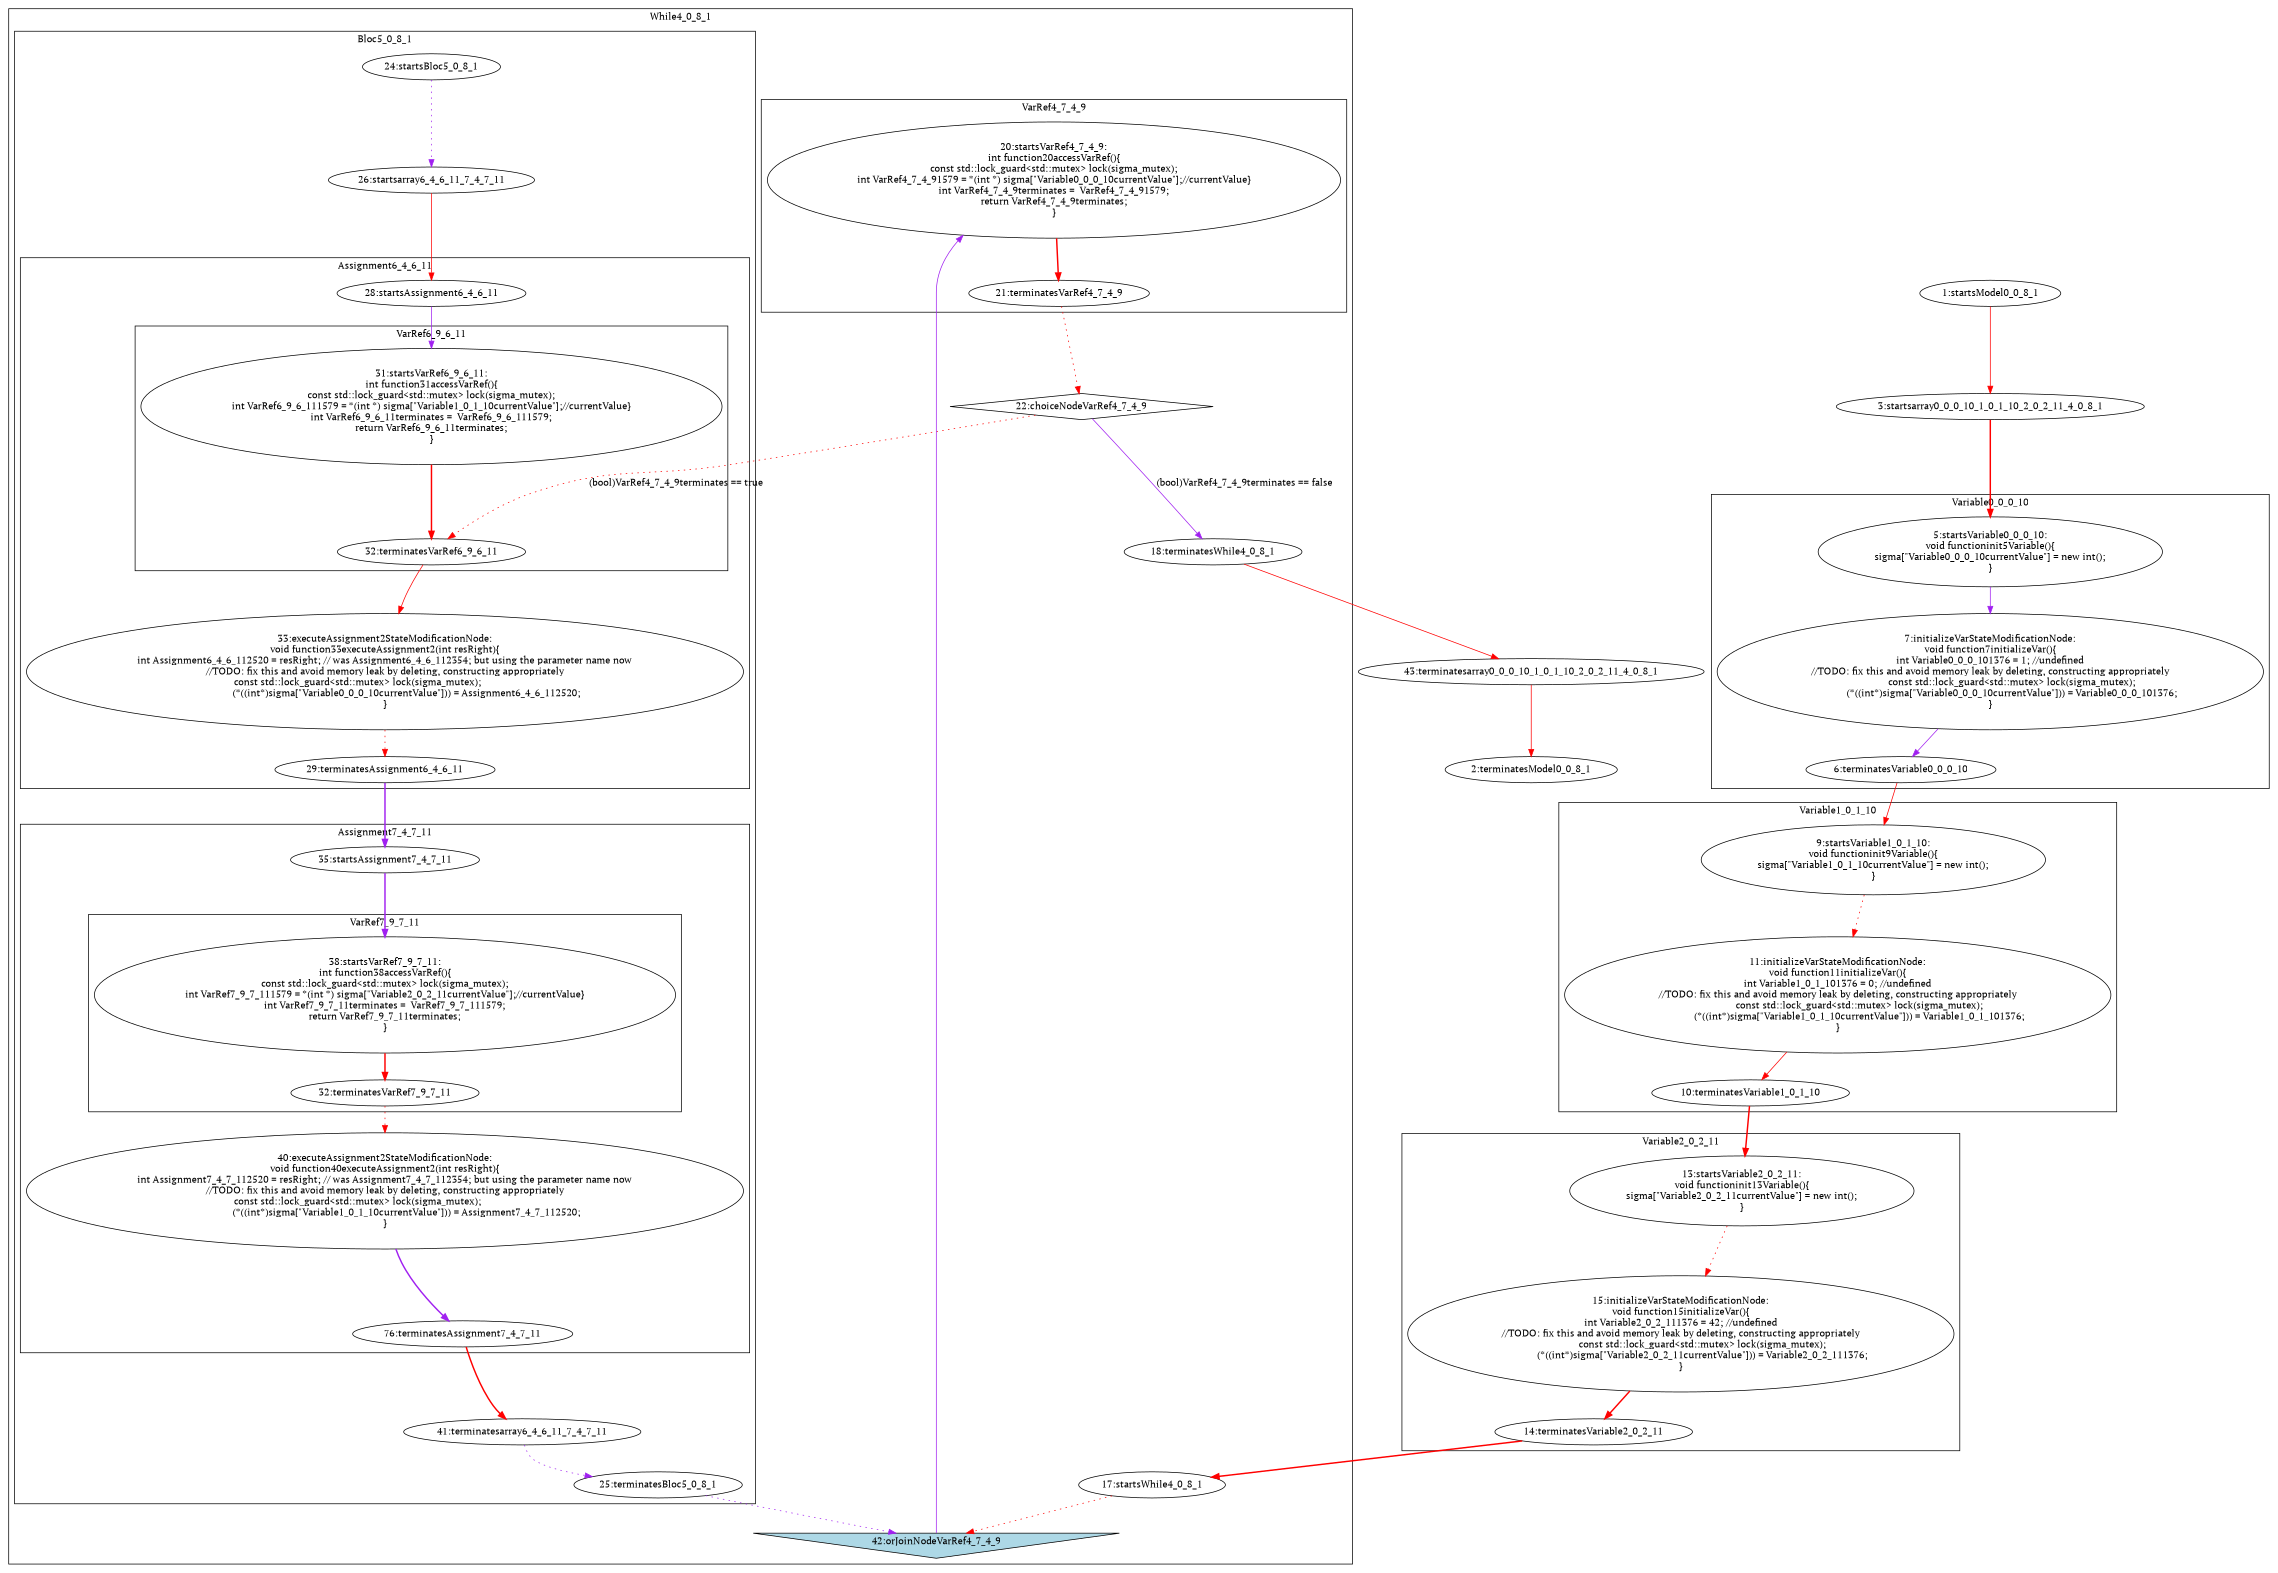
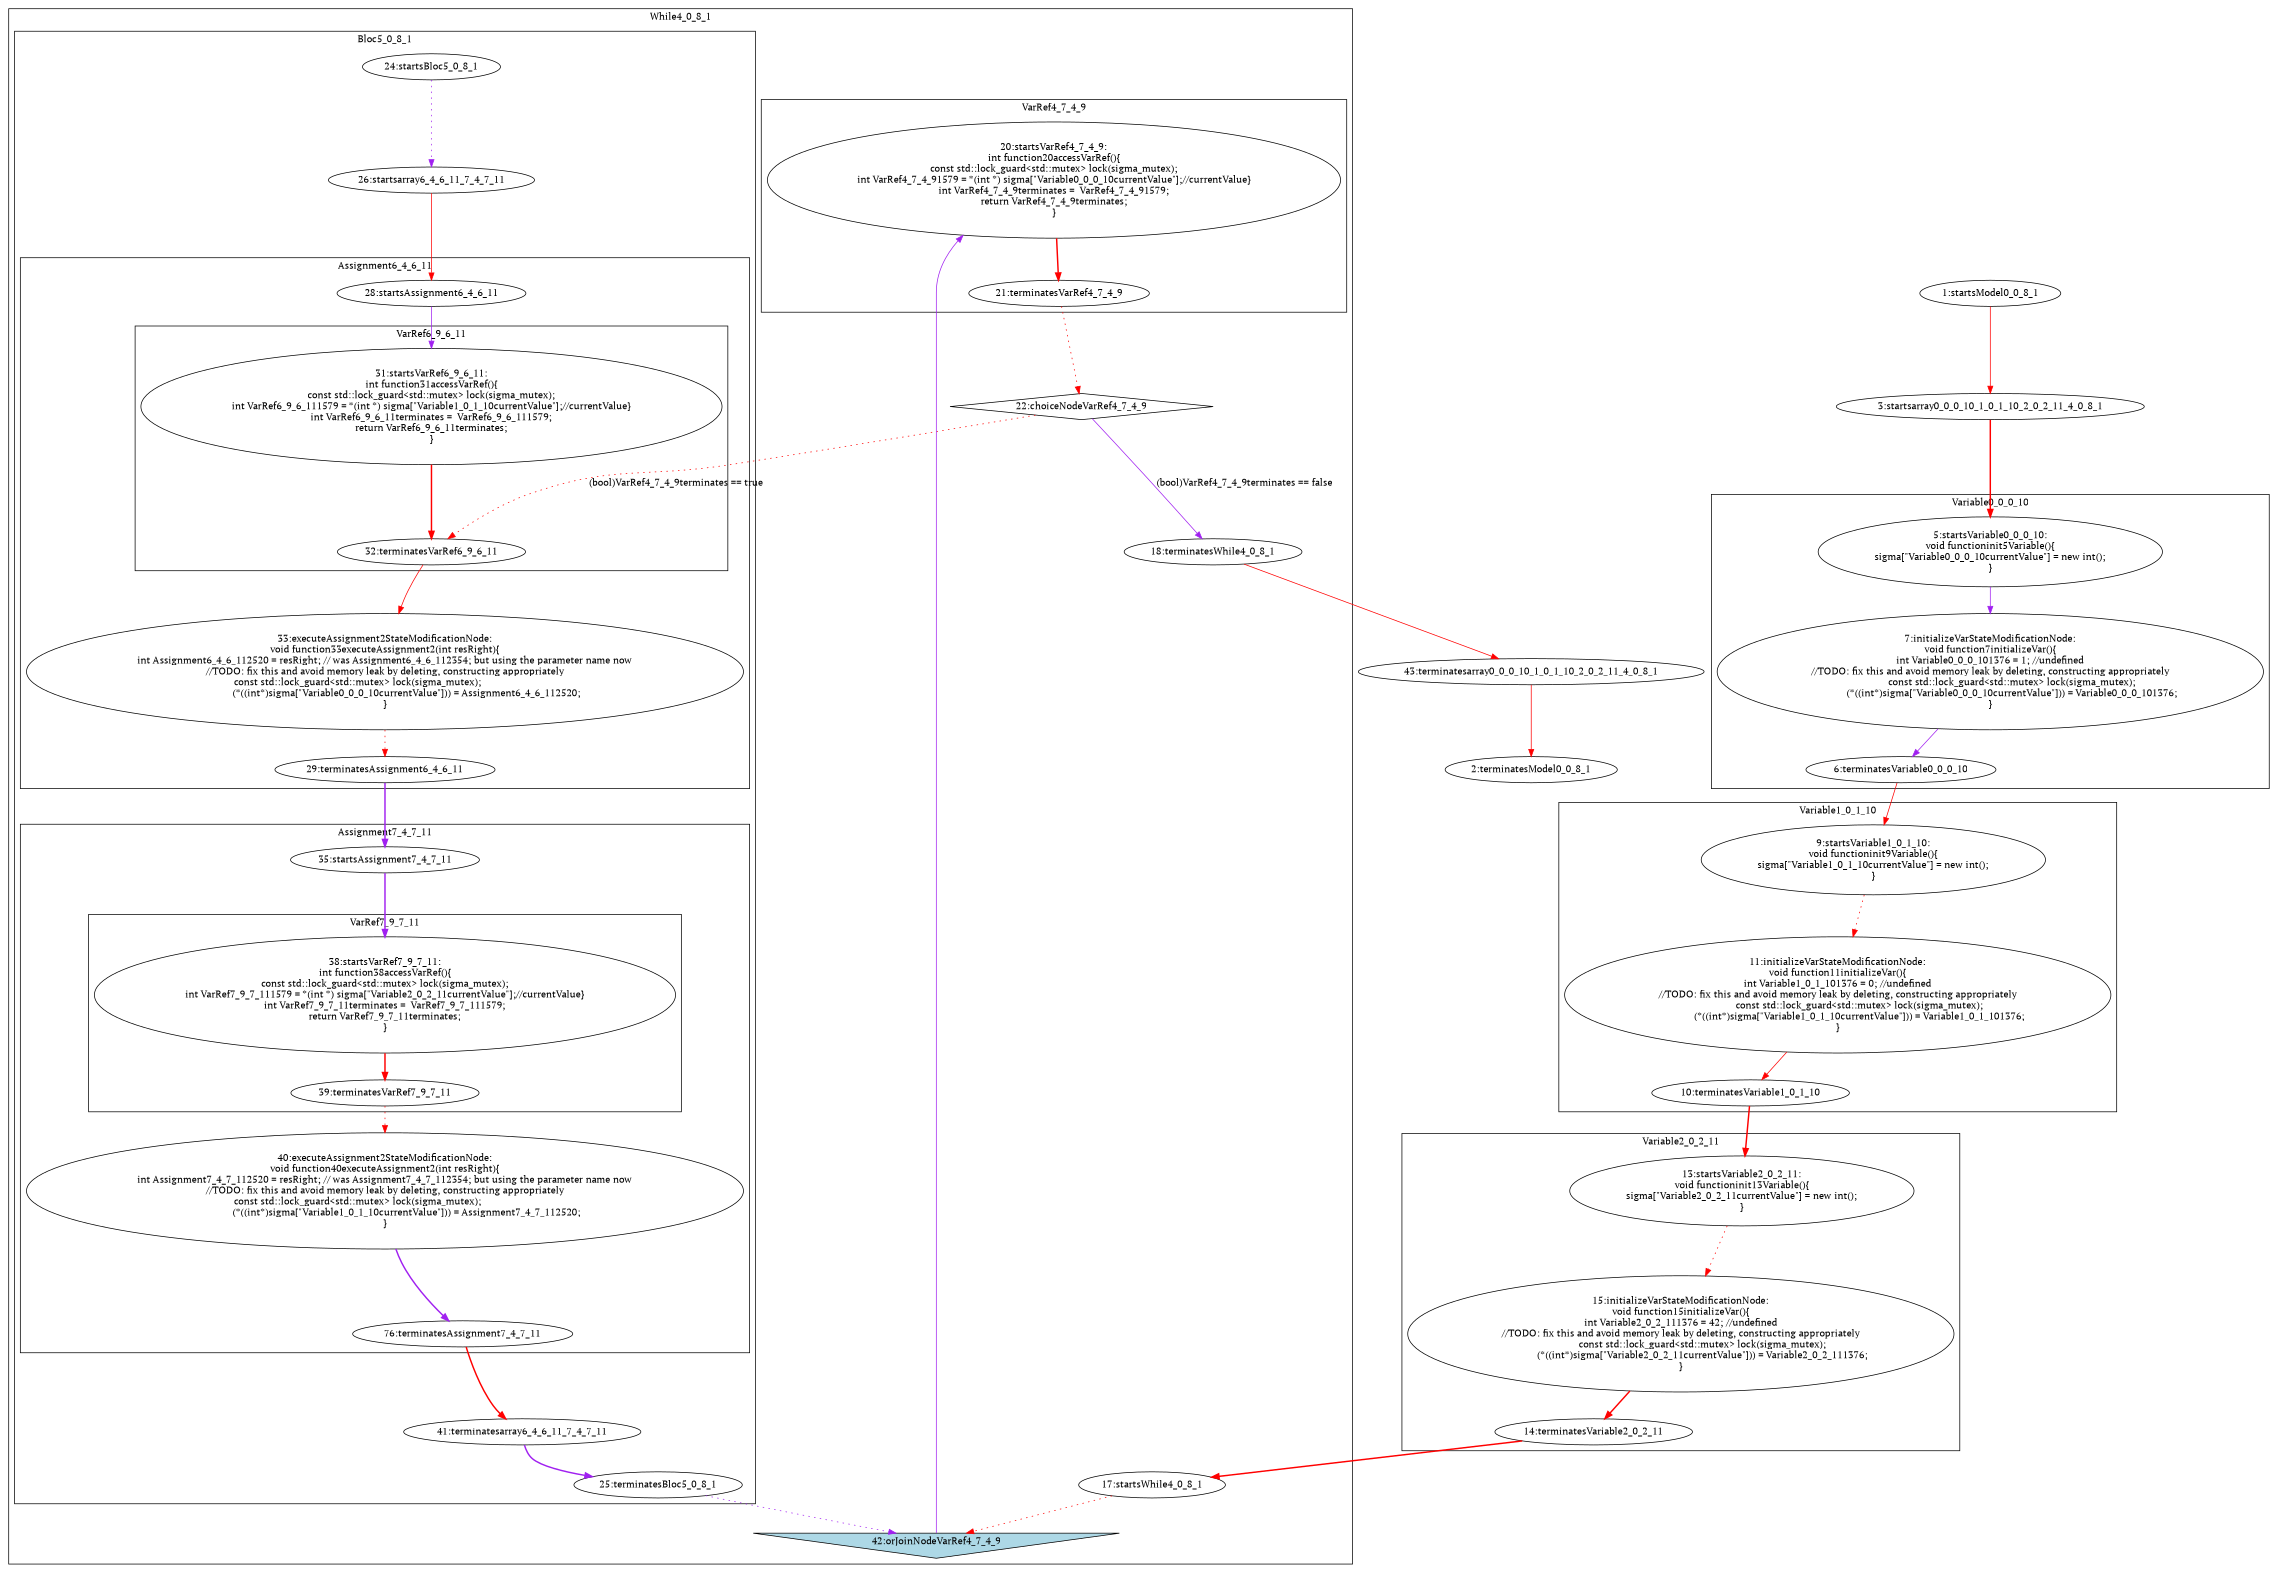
(385, 1093) -> (385, 1093)
(550, 1467) -> (550, 1467)
